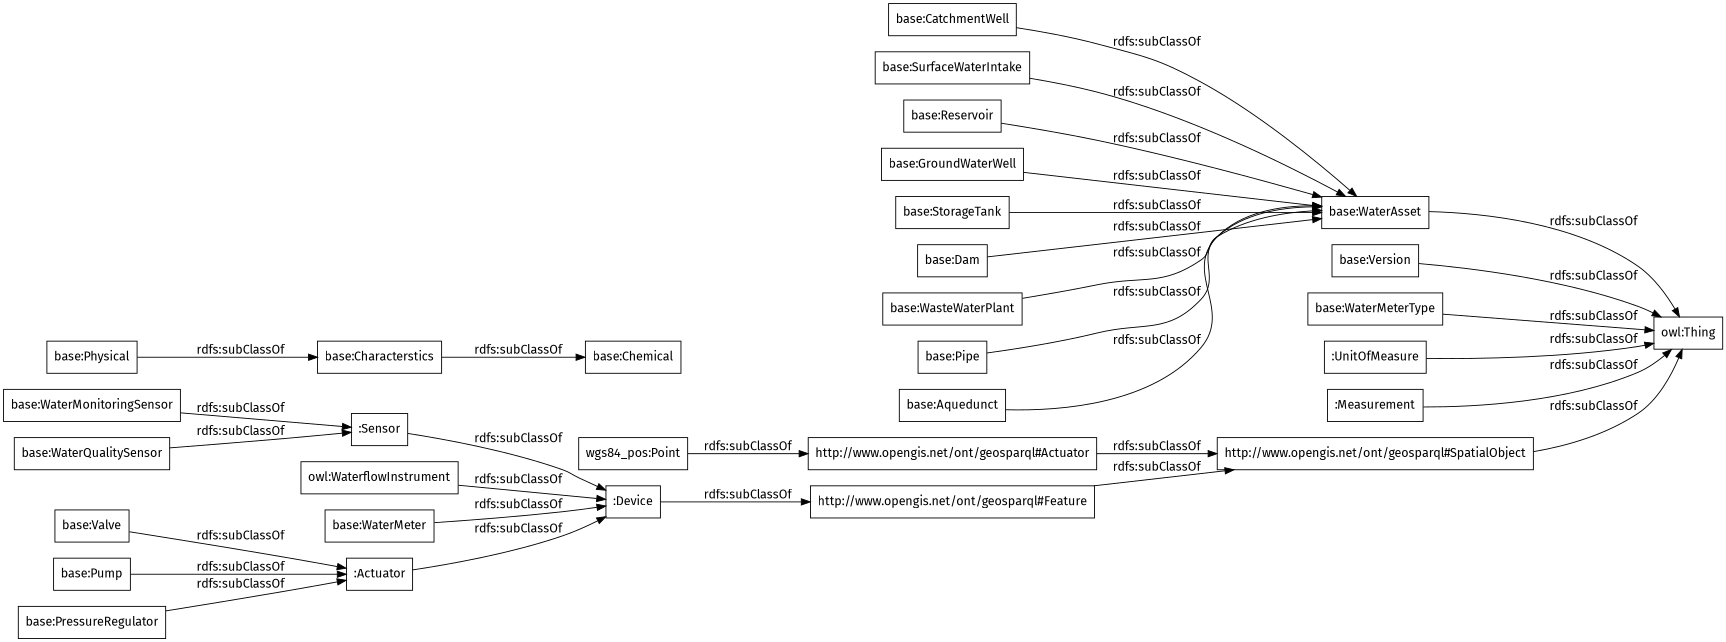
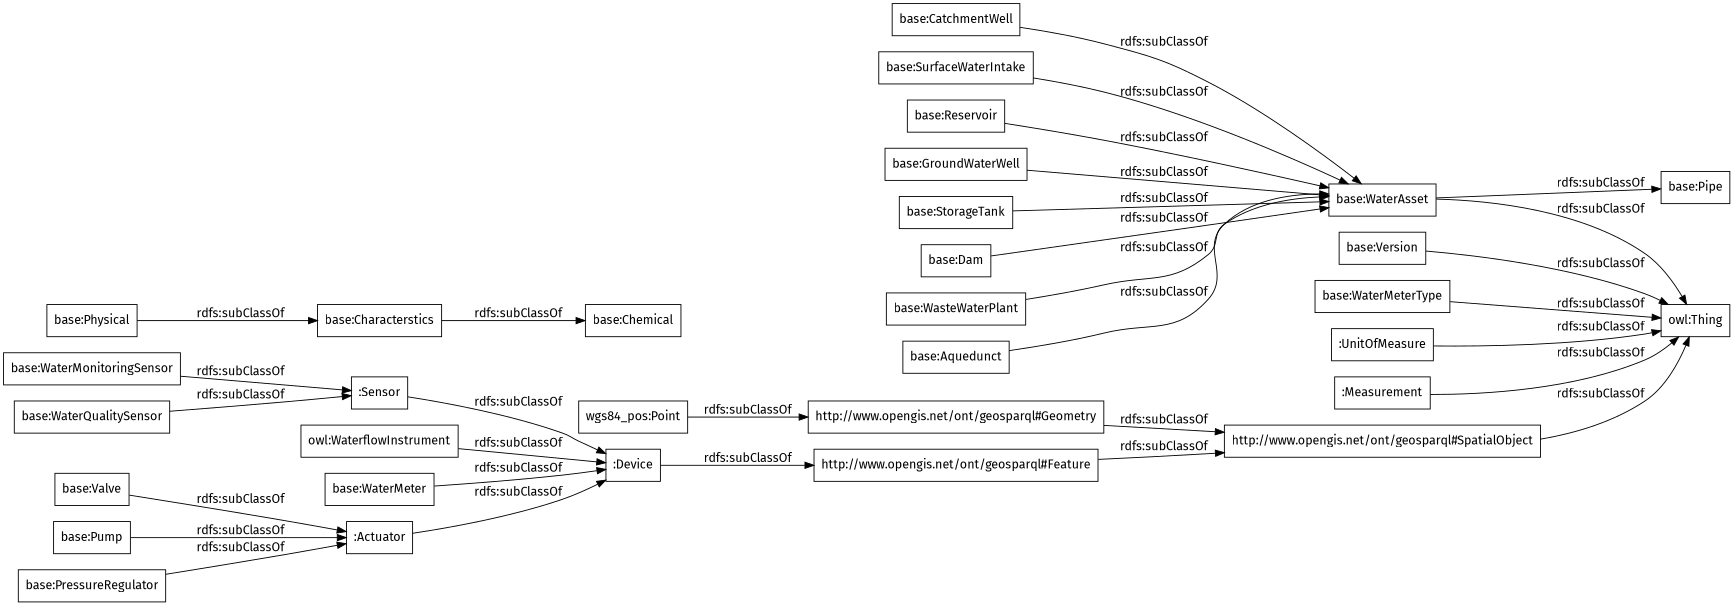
(1180, 316) -> (1544, 194)
(952, 454) -> (956, 417)
